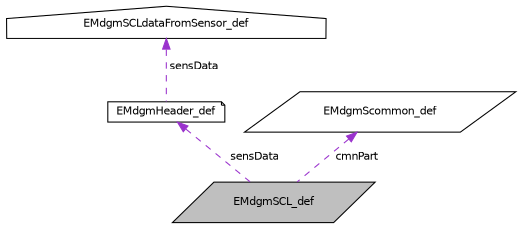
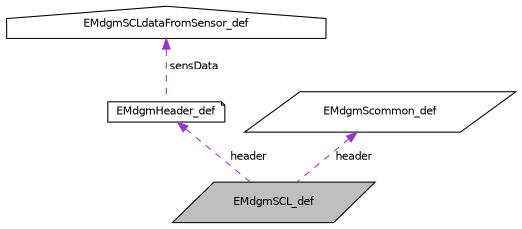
(253, 157) -> (247, 157)
(355, 157) -> (352, 157)
